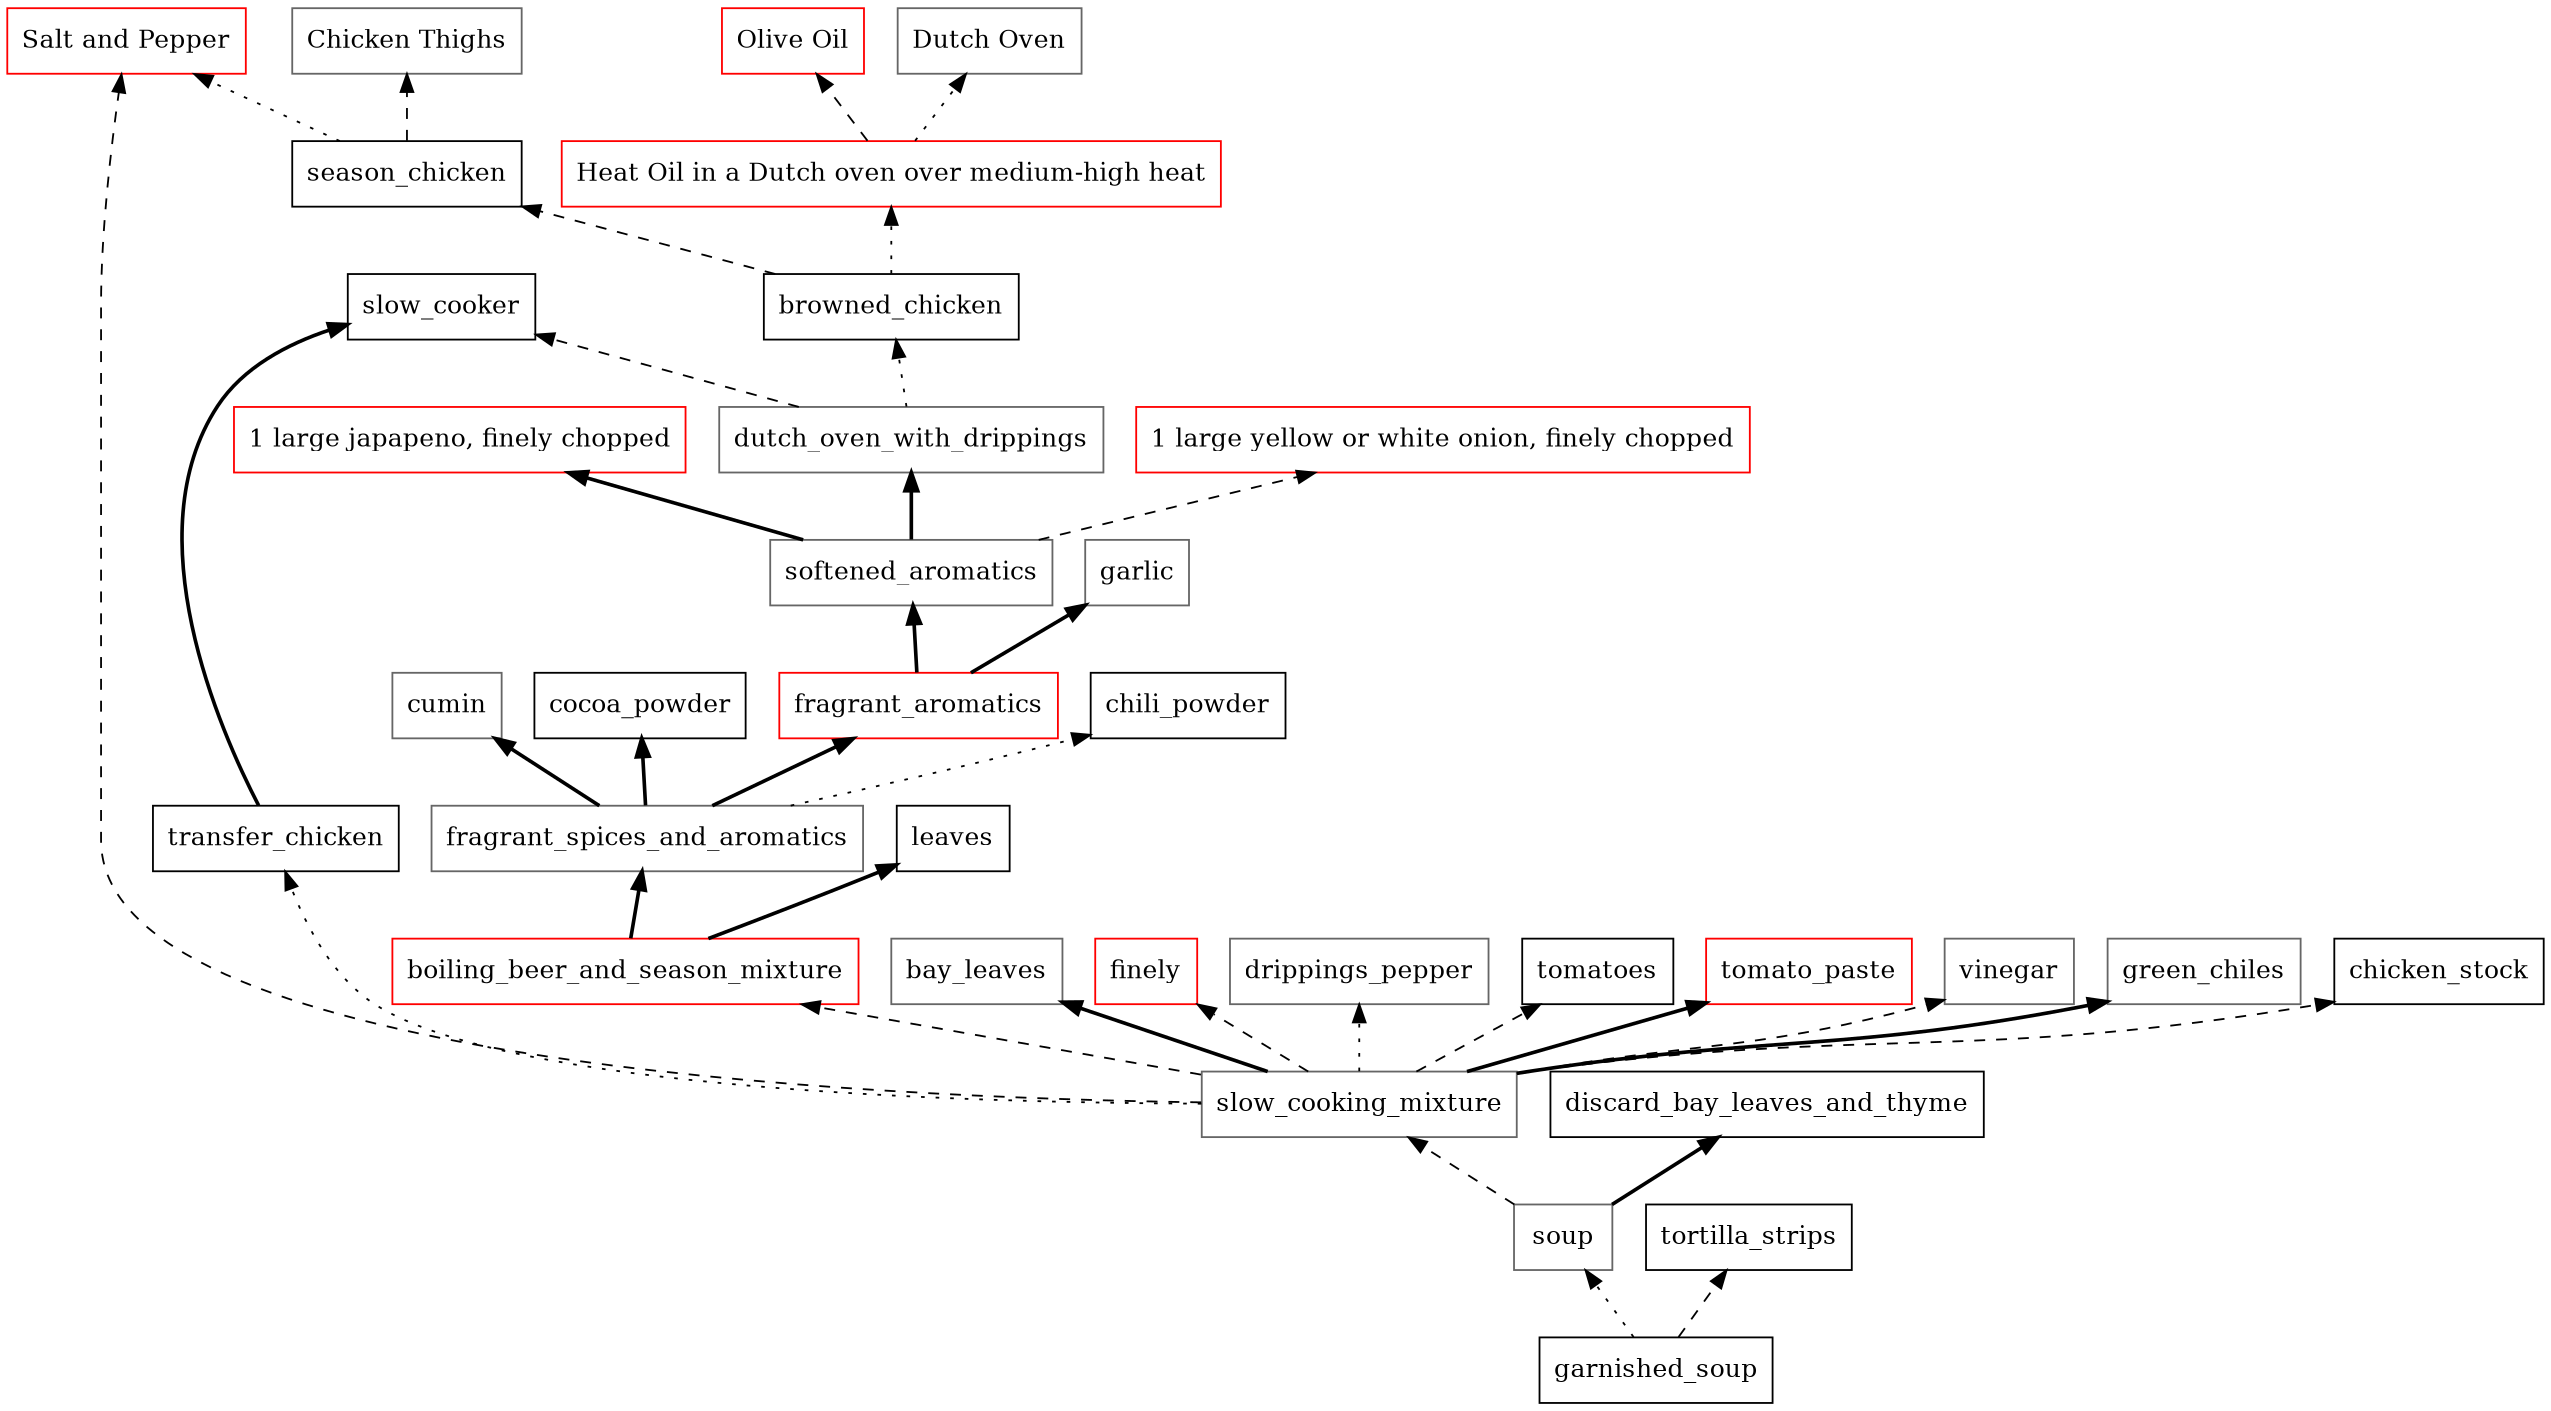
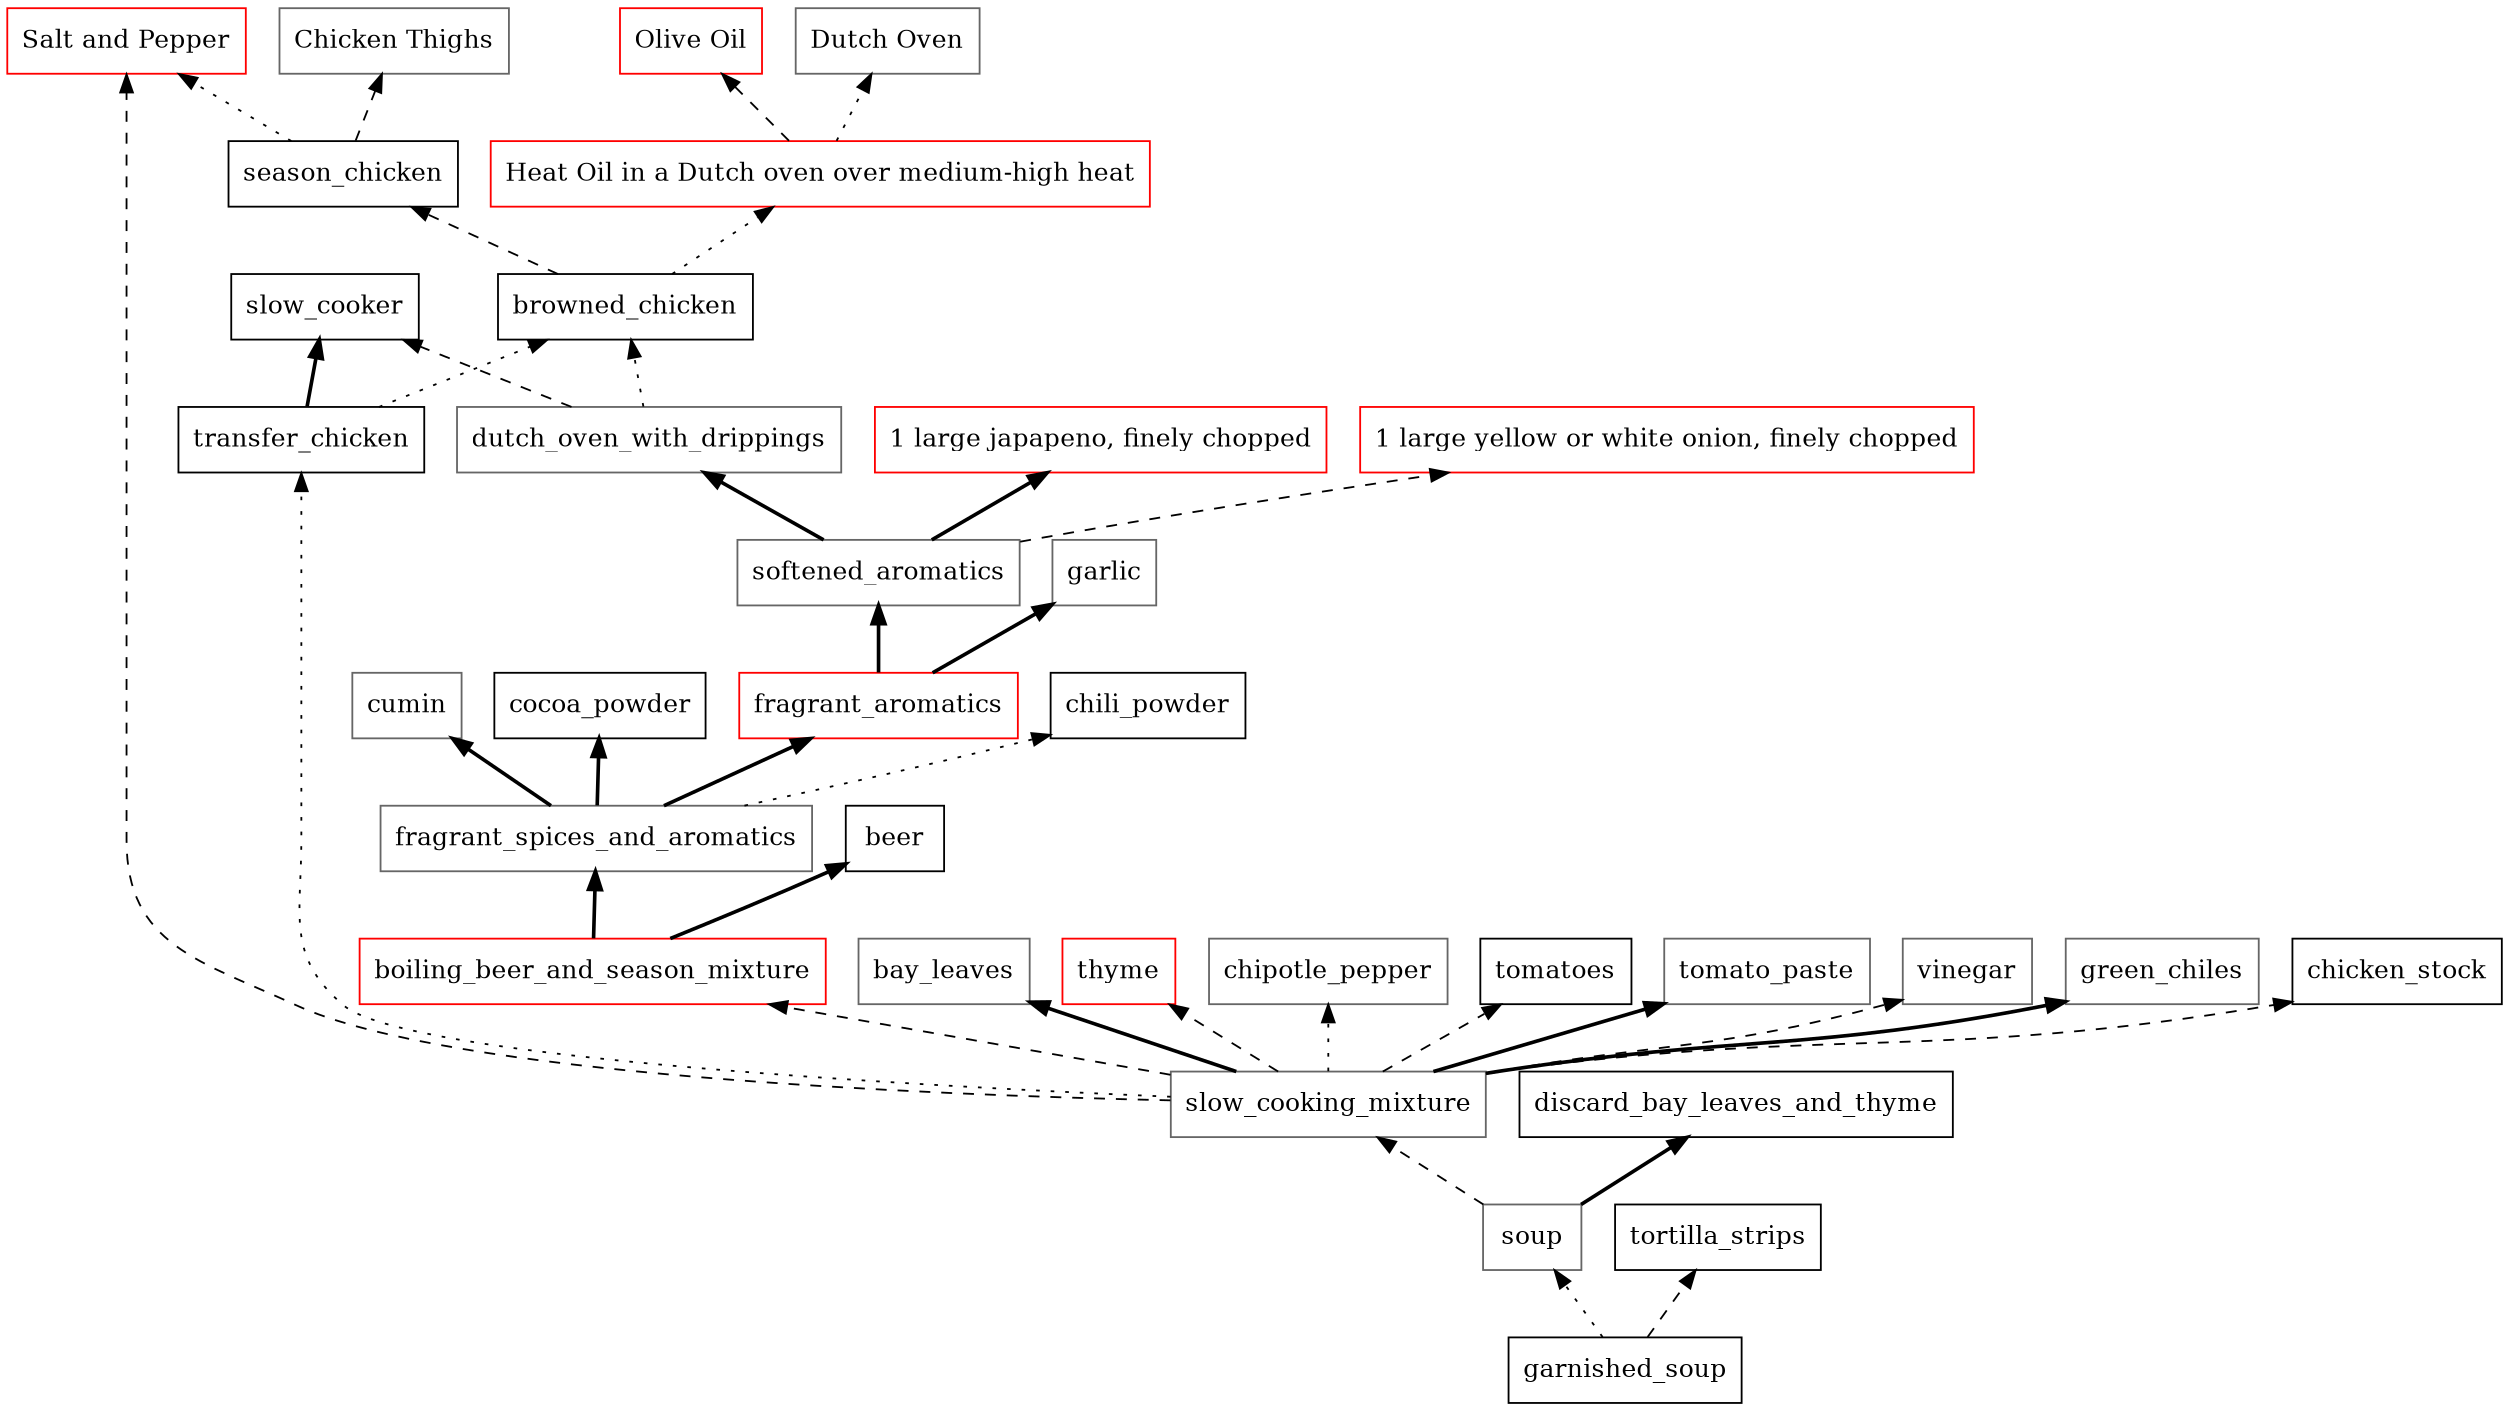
none -> (455, 377)
(953, 838) -> (895, 838)
(1146, 971) -> (1119, 971)
(1359, 971) -> (1328, 971)
(1809, 971) -> (1767, 971)
